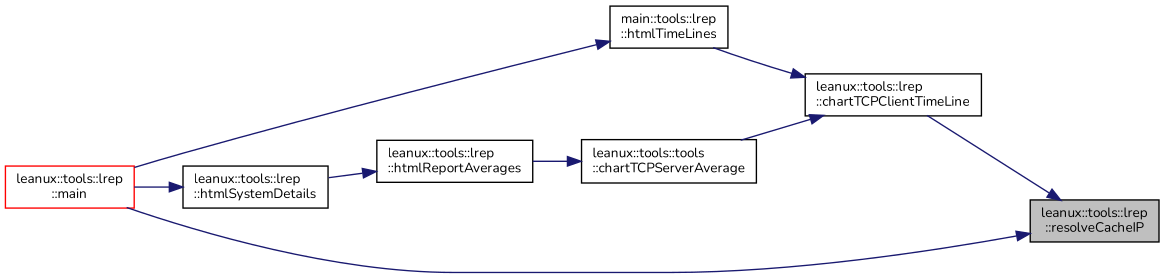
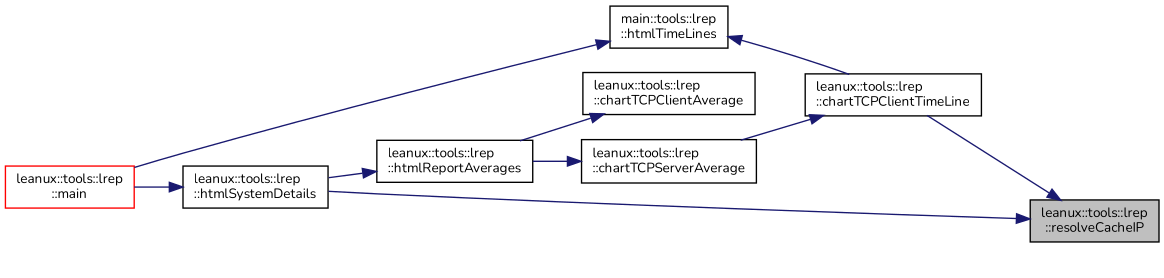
(752, 61) -> (796, 56)
none -> (669, 94)
(669, 161) -> (669, 161)
(569, 272) -> (672, 206)
